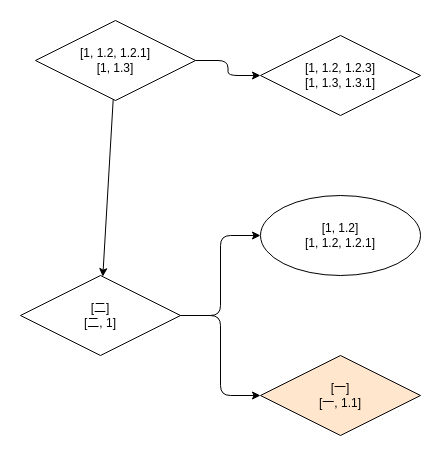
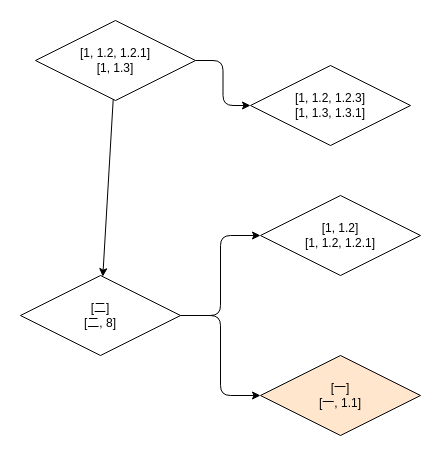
(341, 76) -> (331, 106)
(341, 236) -> (341, 236)
(101, 316) -> (101, 316)
